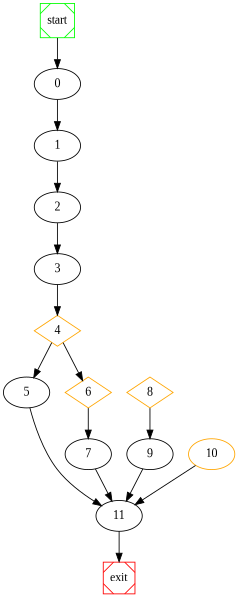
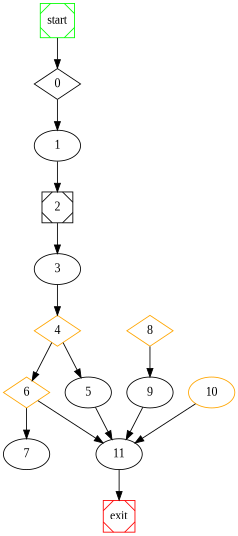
(57, 84) -> (57, 84)
(57, 207) -> (57, 207)
(102, 481) -> (67, 419)
